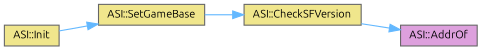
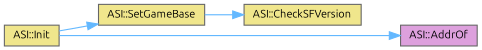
(375, 26) -> (224, 36)
